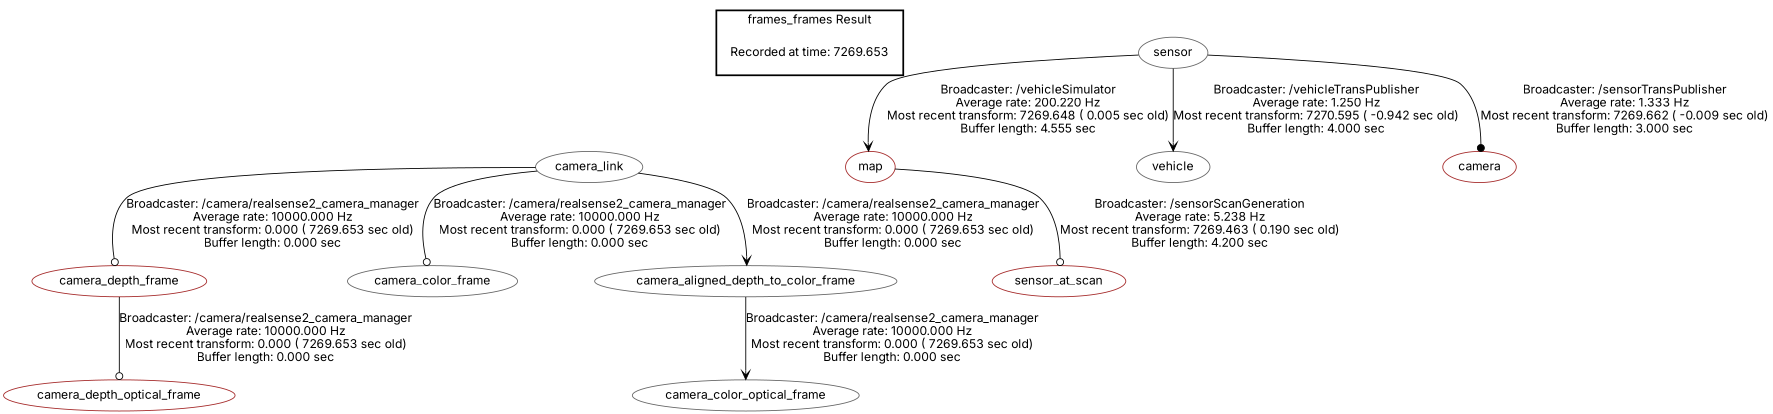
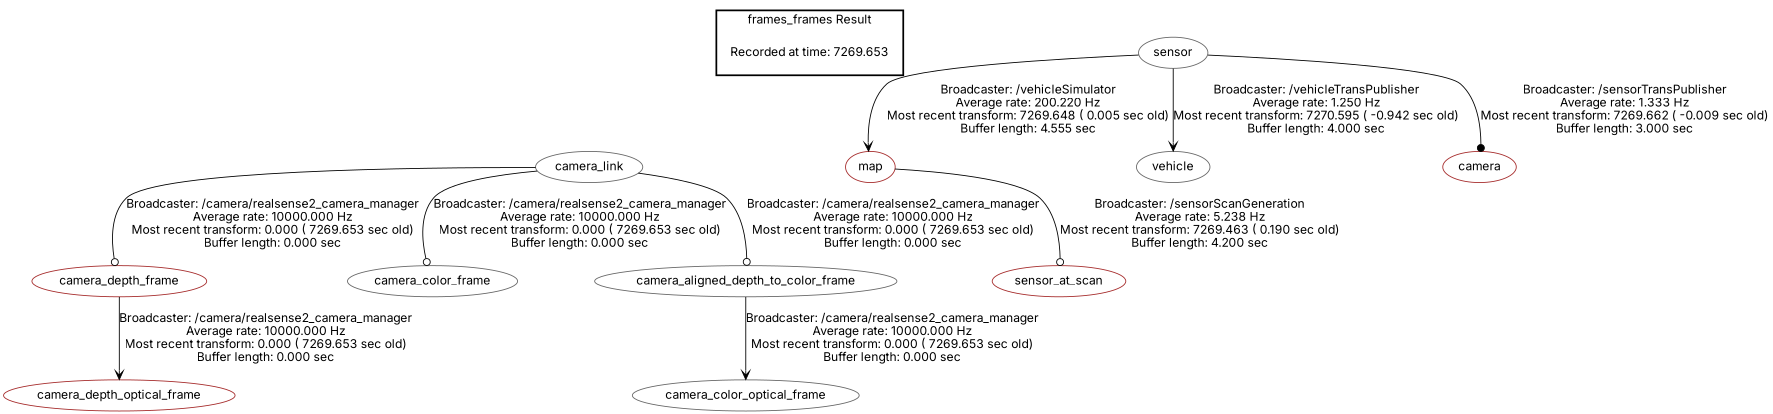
(714, 190) -> (715, 191)
(119, 335) -> (119, 334)
